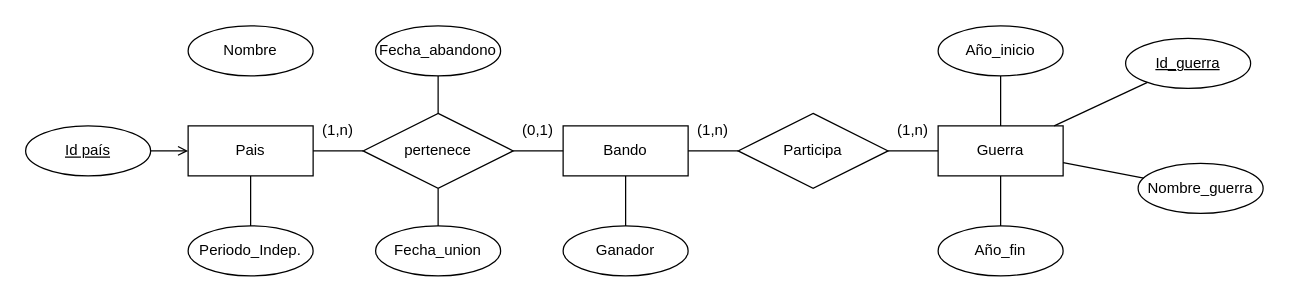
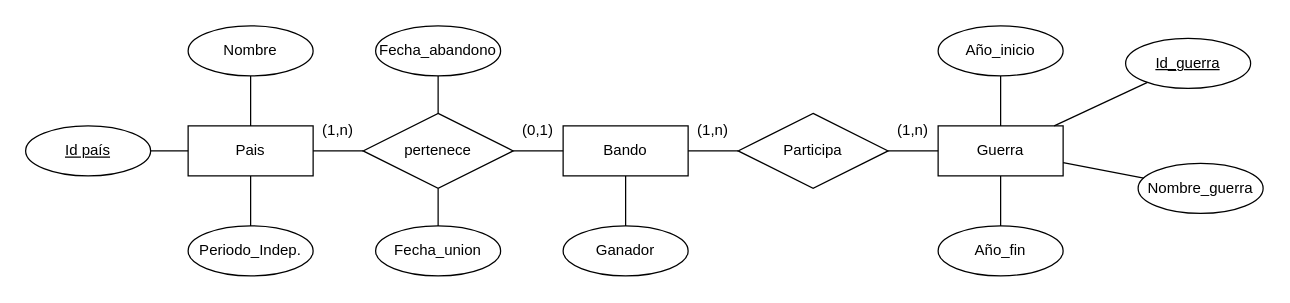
none -> (251, 101)
(181, 151) -> (182, 151)
